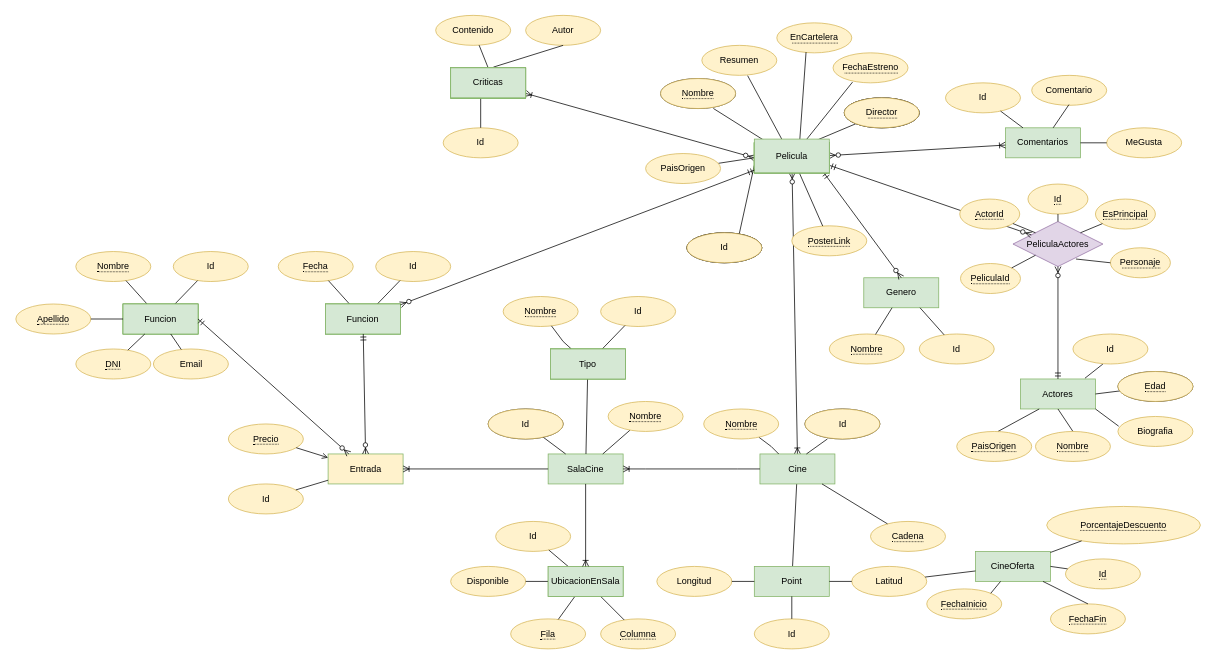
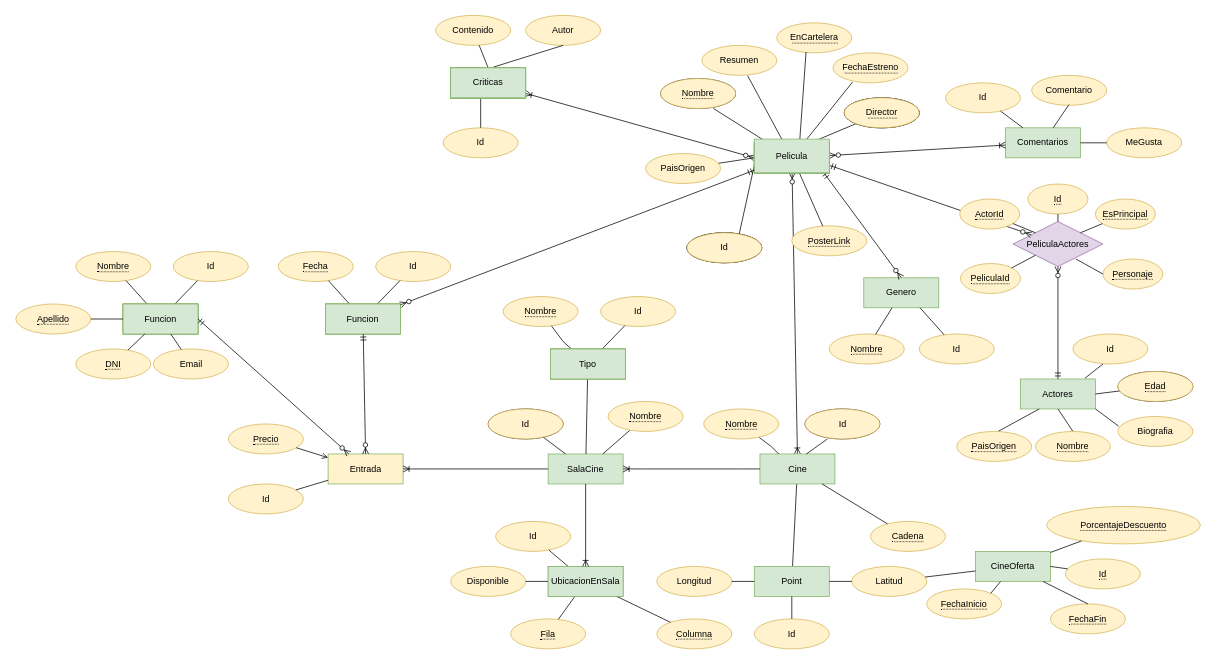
(1140, 263) -> (1133, 274)
(638, 634) -> (694, 634)
